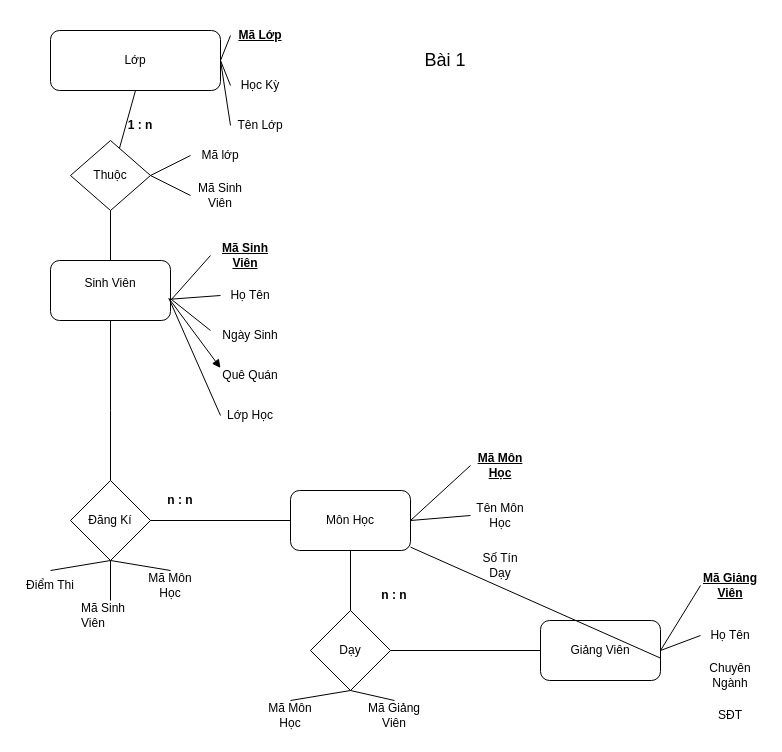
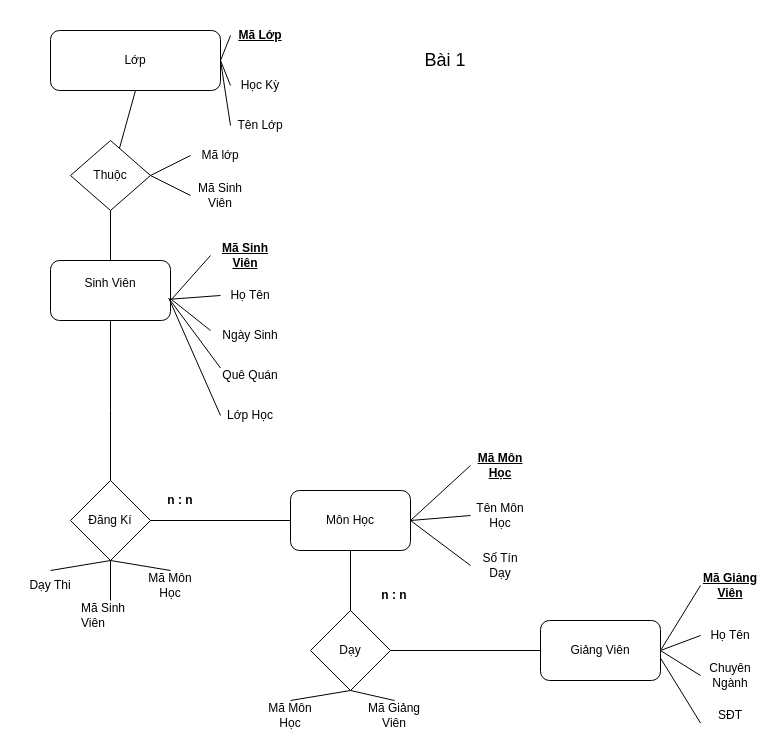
(141, 126) -> none
(214, 360) -> (217, 363)
none -> (441, 543)
(51, 586) -> (51, 586)
(536, 603) -> (681, 691)
none -> (681, 663)
